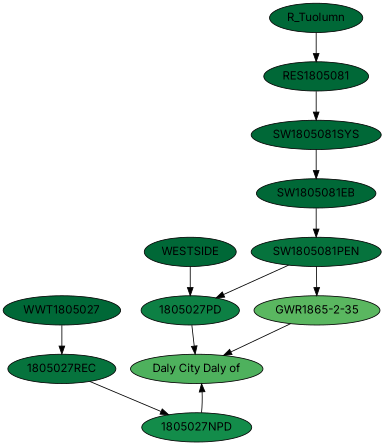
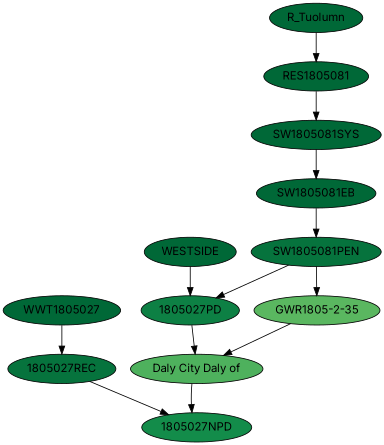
(317, 310) -> (317, 310)
(202, 402) -> (191, 394)
